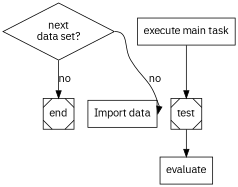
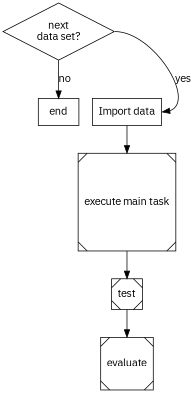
(186, 32) -> (127, 202)
(155, 79) -> (183, 79)
(59, 114) -> (59, 112)
none -> (127, 136)
(186, 171) -> (127, 364)
